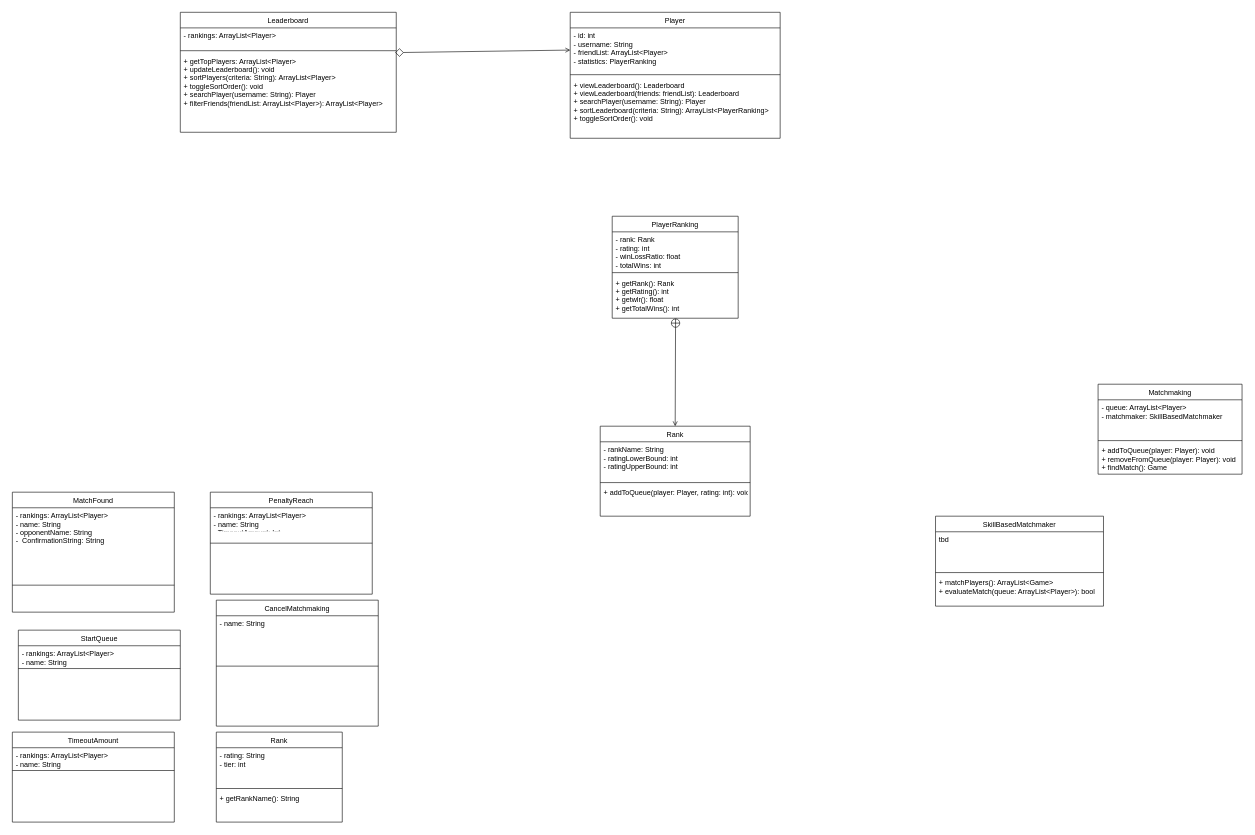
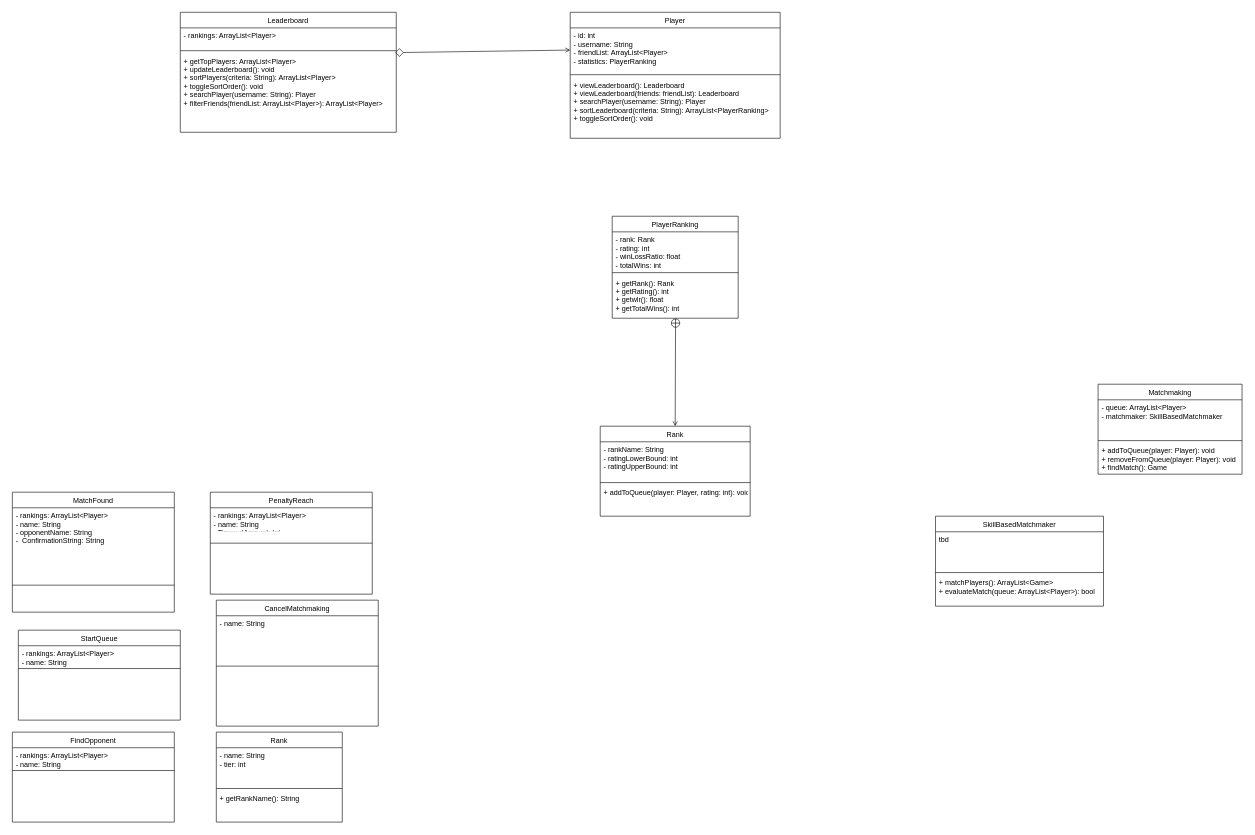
(93, 740) -> (93, 740)
(247, 756) -> (244, 756)
